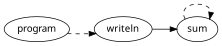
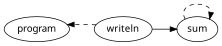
(78, 34) -> (85, 25)
